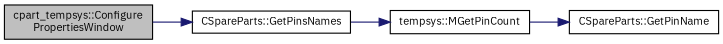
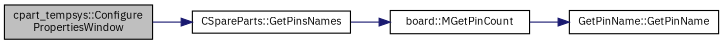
(460, 22) -> (460, 22)
(644, 22) -> (644, 22)
